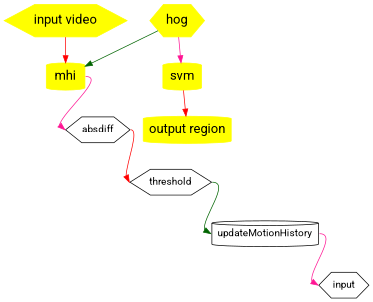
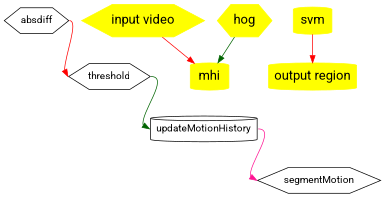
(180, 46) -> none
(78, 100) -> none
(344, 285) -> (319, 180)
